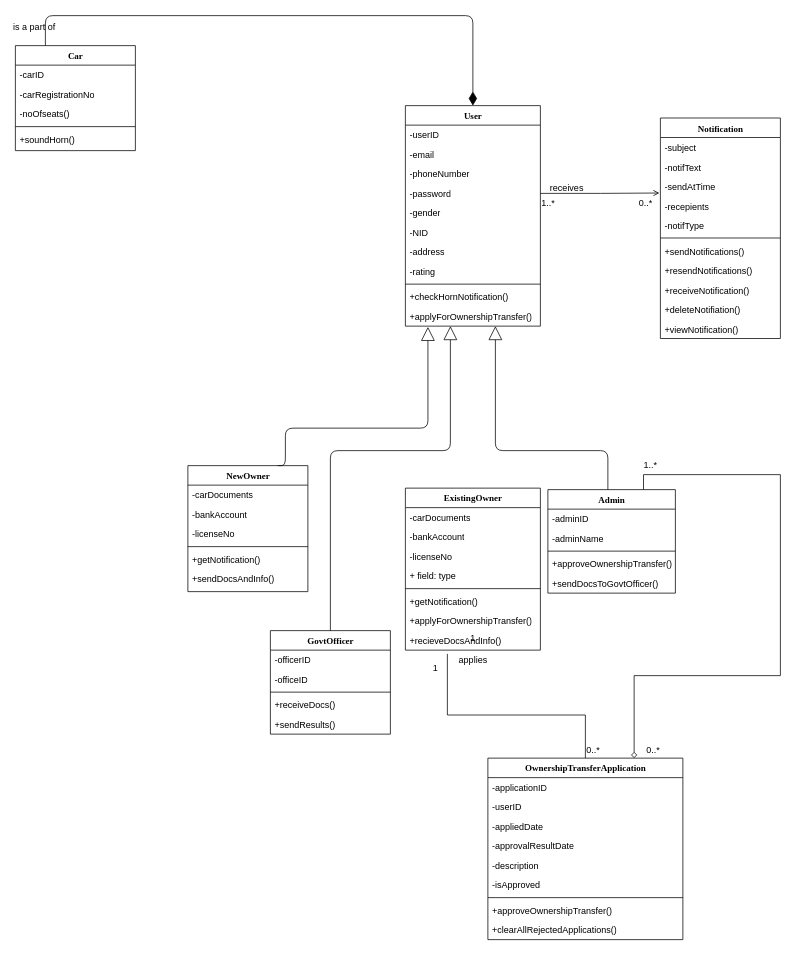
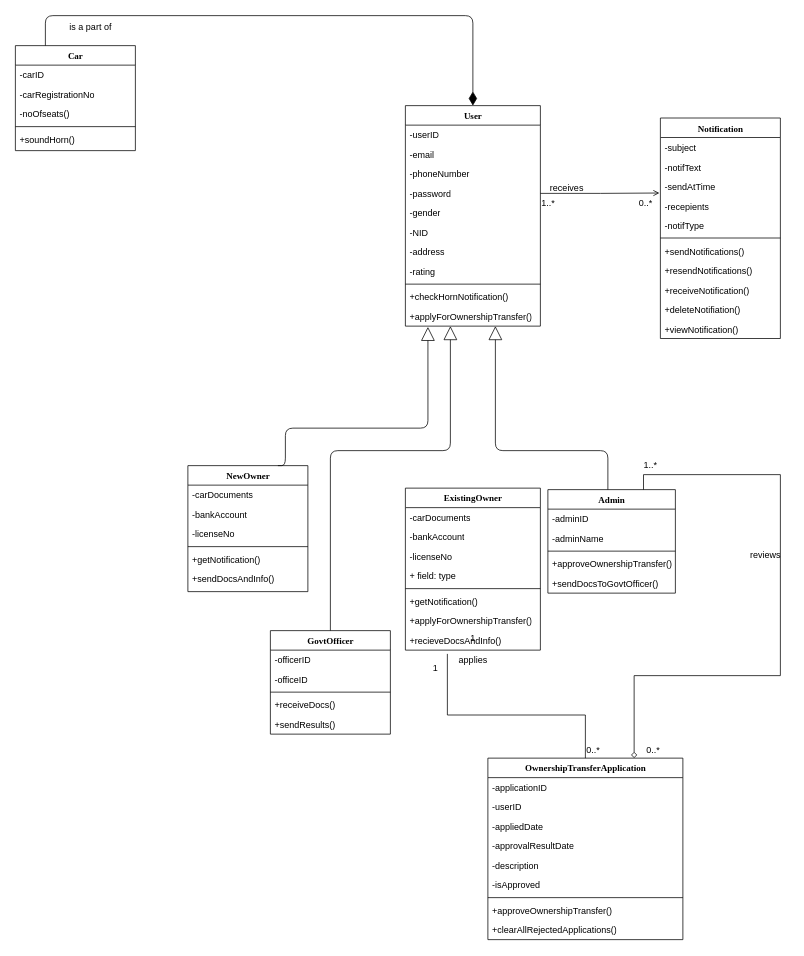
(34, 27) -> (90, 27)
none -> (765, 555)
